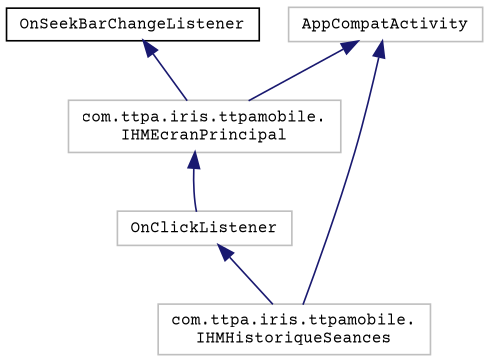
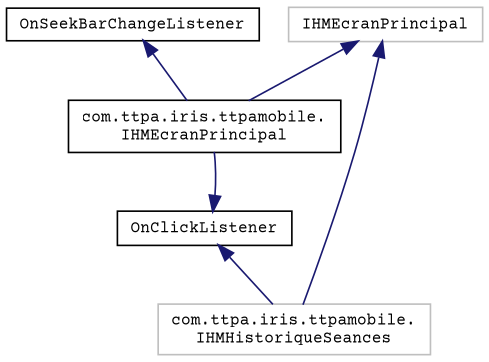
(386, 24) -> (386, 24)
(205, 126) -> (205, 126)
(194, 190) -> (216, 174)
(205, 228) -> (205, 228)
